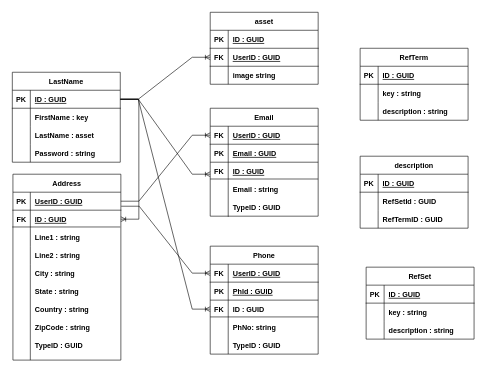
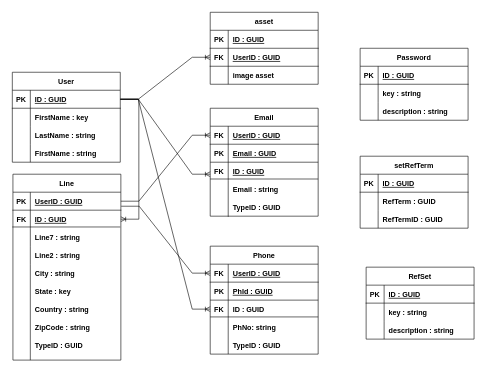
(414, 58) -> (414, 58)
(254, 76) -> (253, 76)
(66, 82) -> (66, 82)
(64, 136) -> (65, 136)
(65, 154) -> (66, 154)
(414, 166) -> (414, 166)
(67, 184) -> (67, 184)
(410, 202) -> (408, 202)
(58, 238) -> (58, 238)
(59, 292) -> (54, 292)
